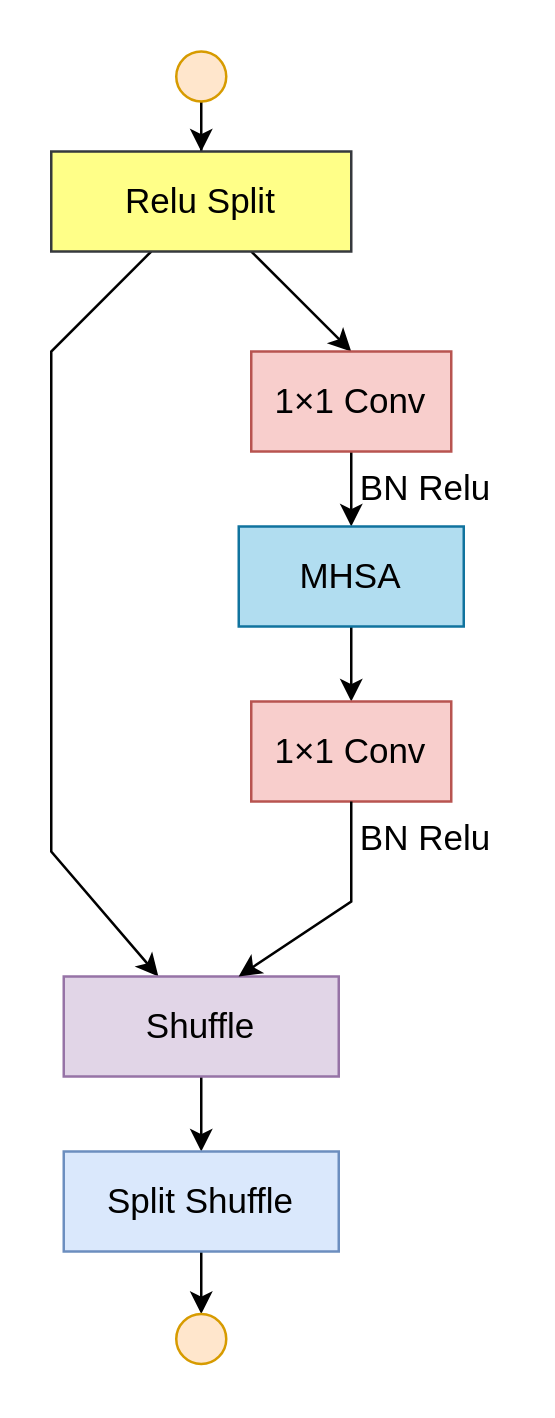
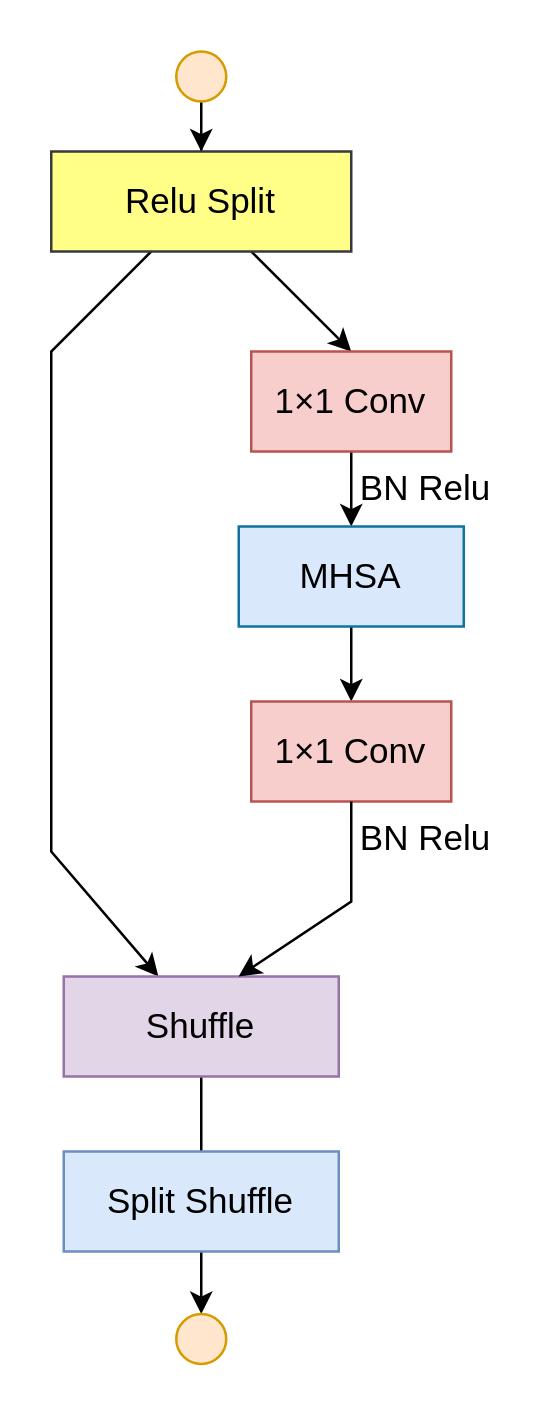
(351, 576) -> (351, 576)
(201, 1133) -> (201, 1140)
